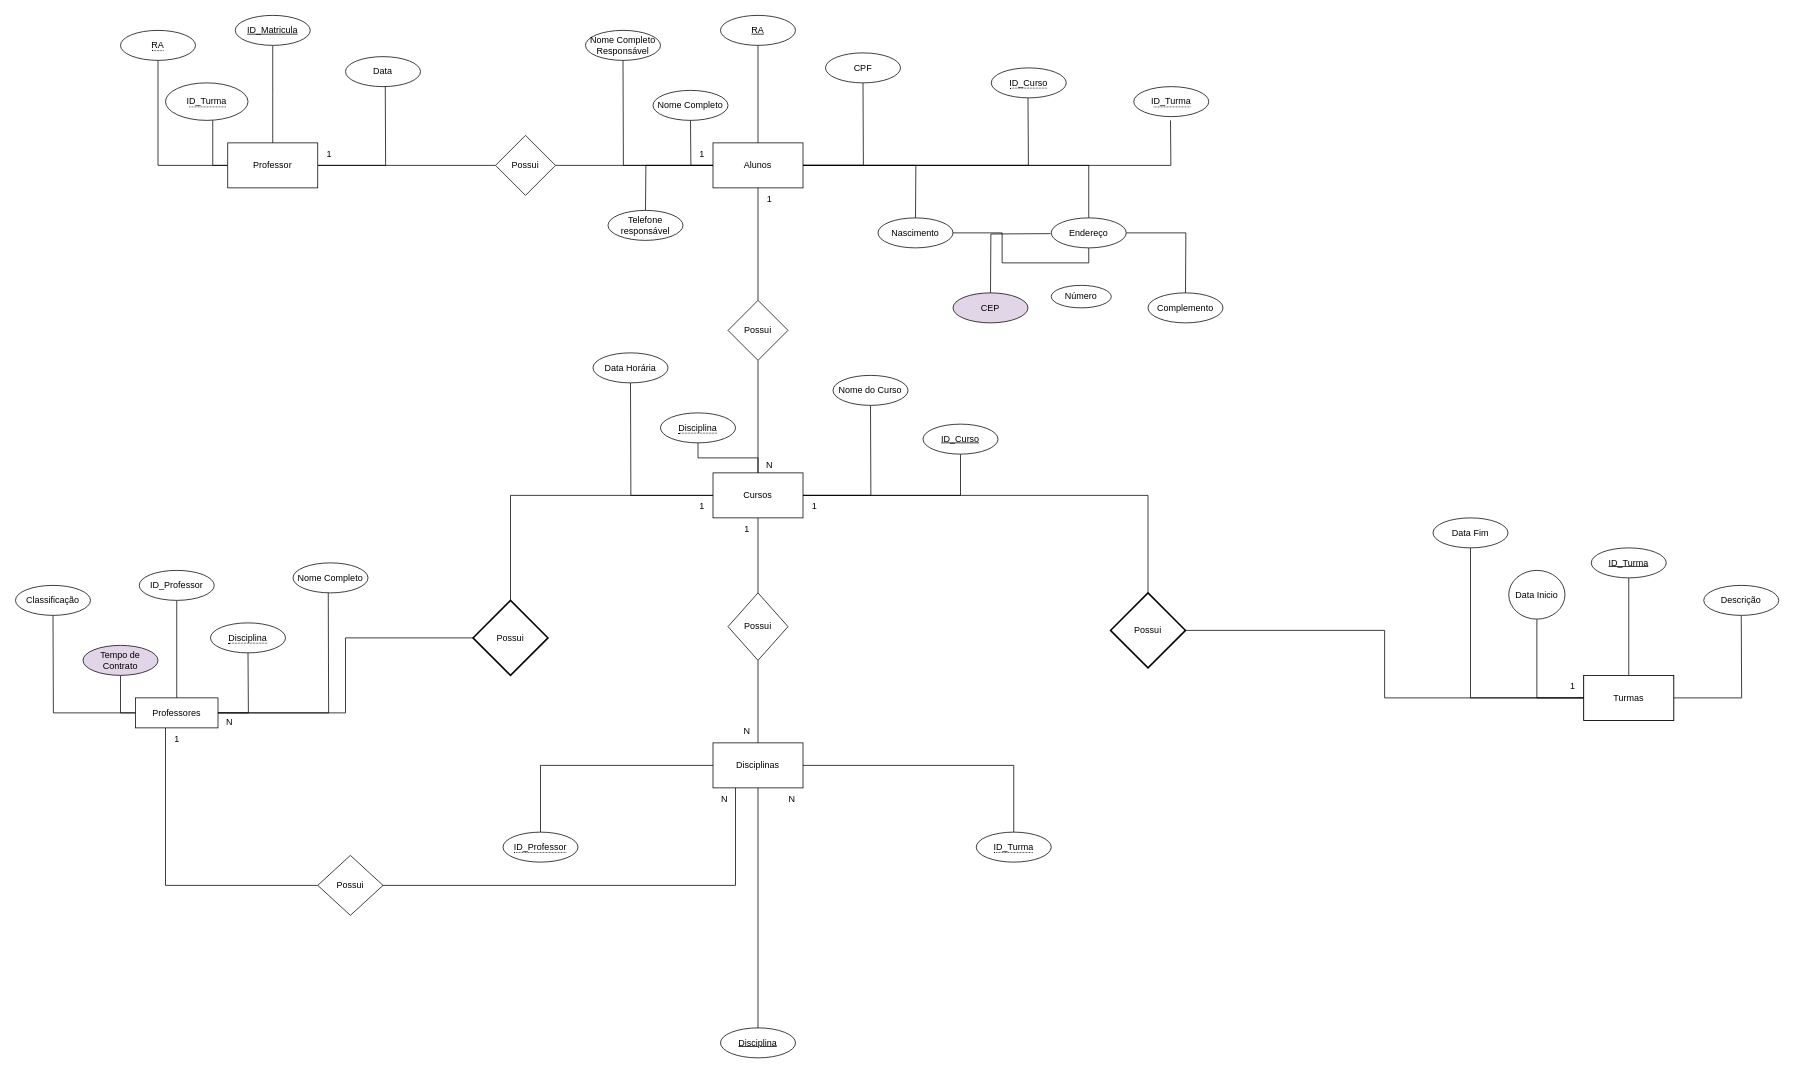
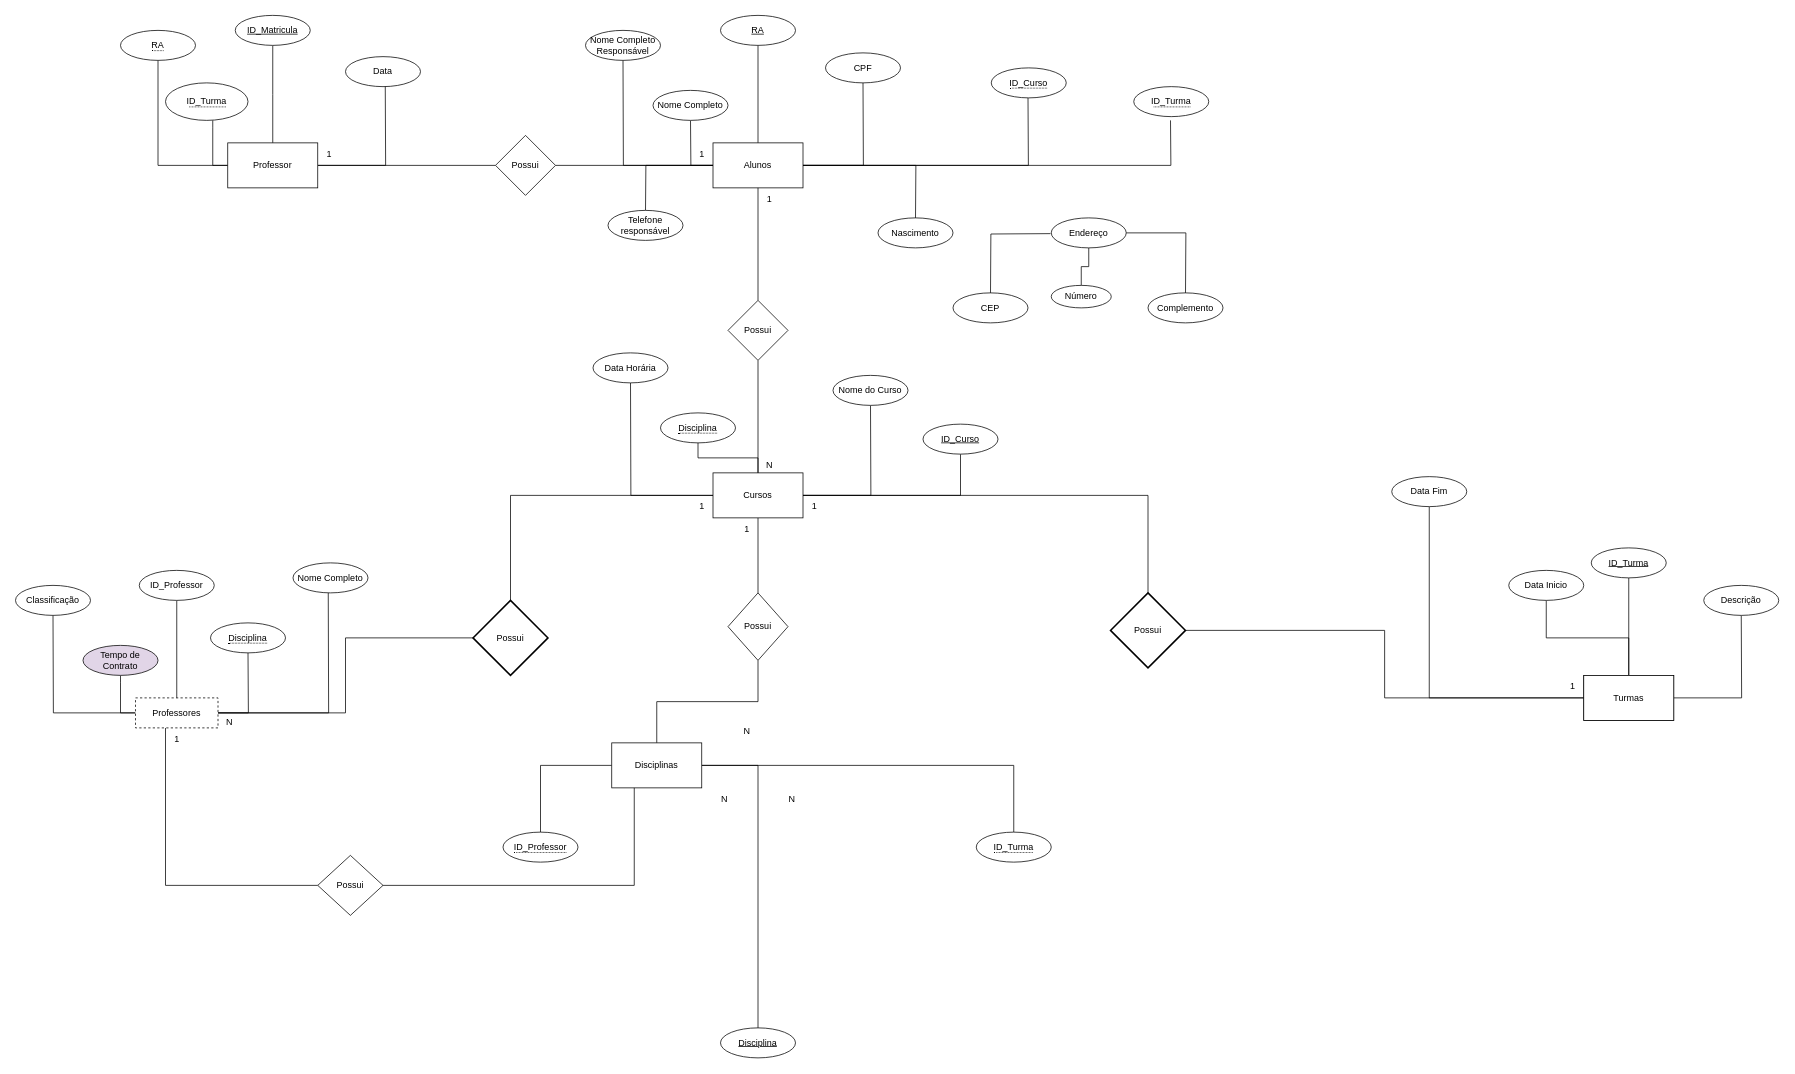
(1089, 193) -> none
(1033, 263) -> (1081, 269)
(990, 308) -> (990, 308)
(1470, 533) -> (1429, 492)
(1537, 595) -> (1546, 585)
(177, 713) -> (177, 713)
(758, 765) -> (657, 765)
